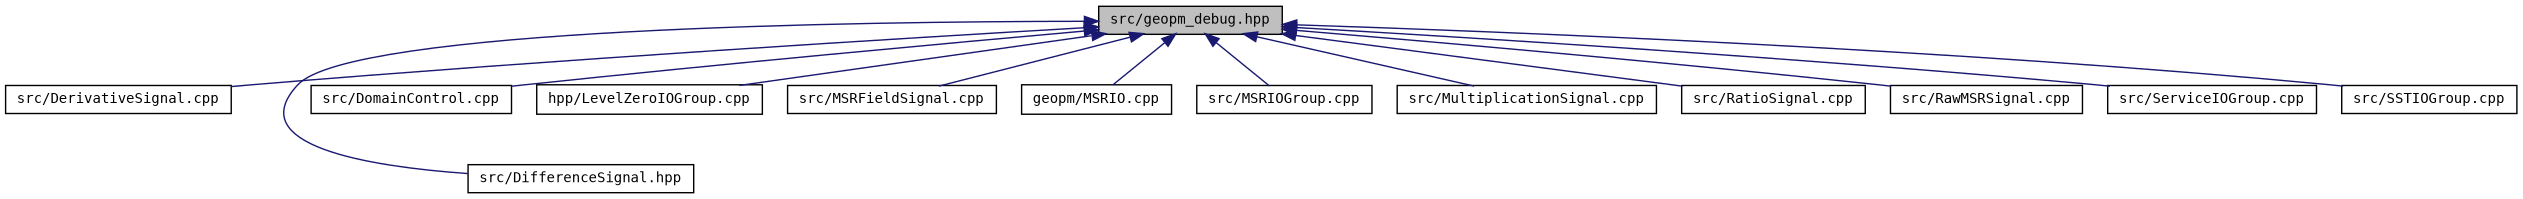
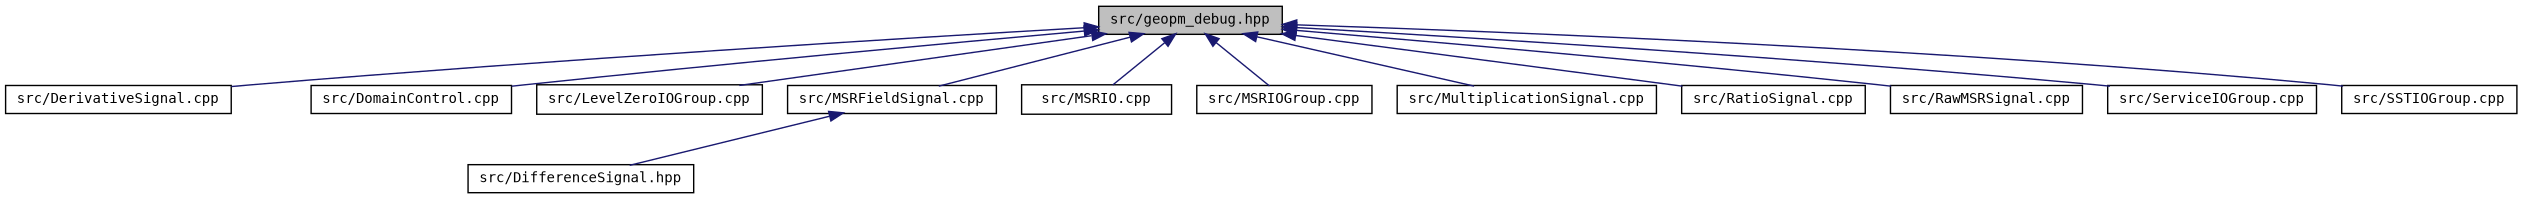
(570, 36) -> (730, 141)
(650, 99) -> (650, 99)
(1097, 99) -> (1097, 99)
